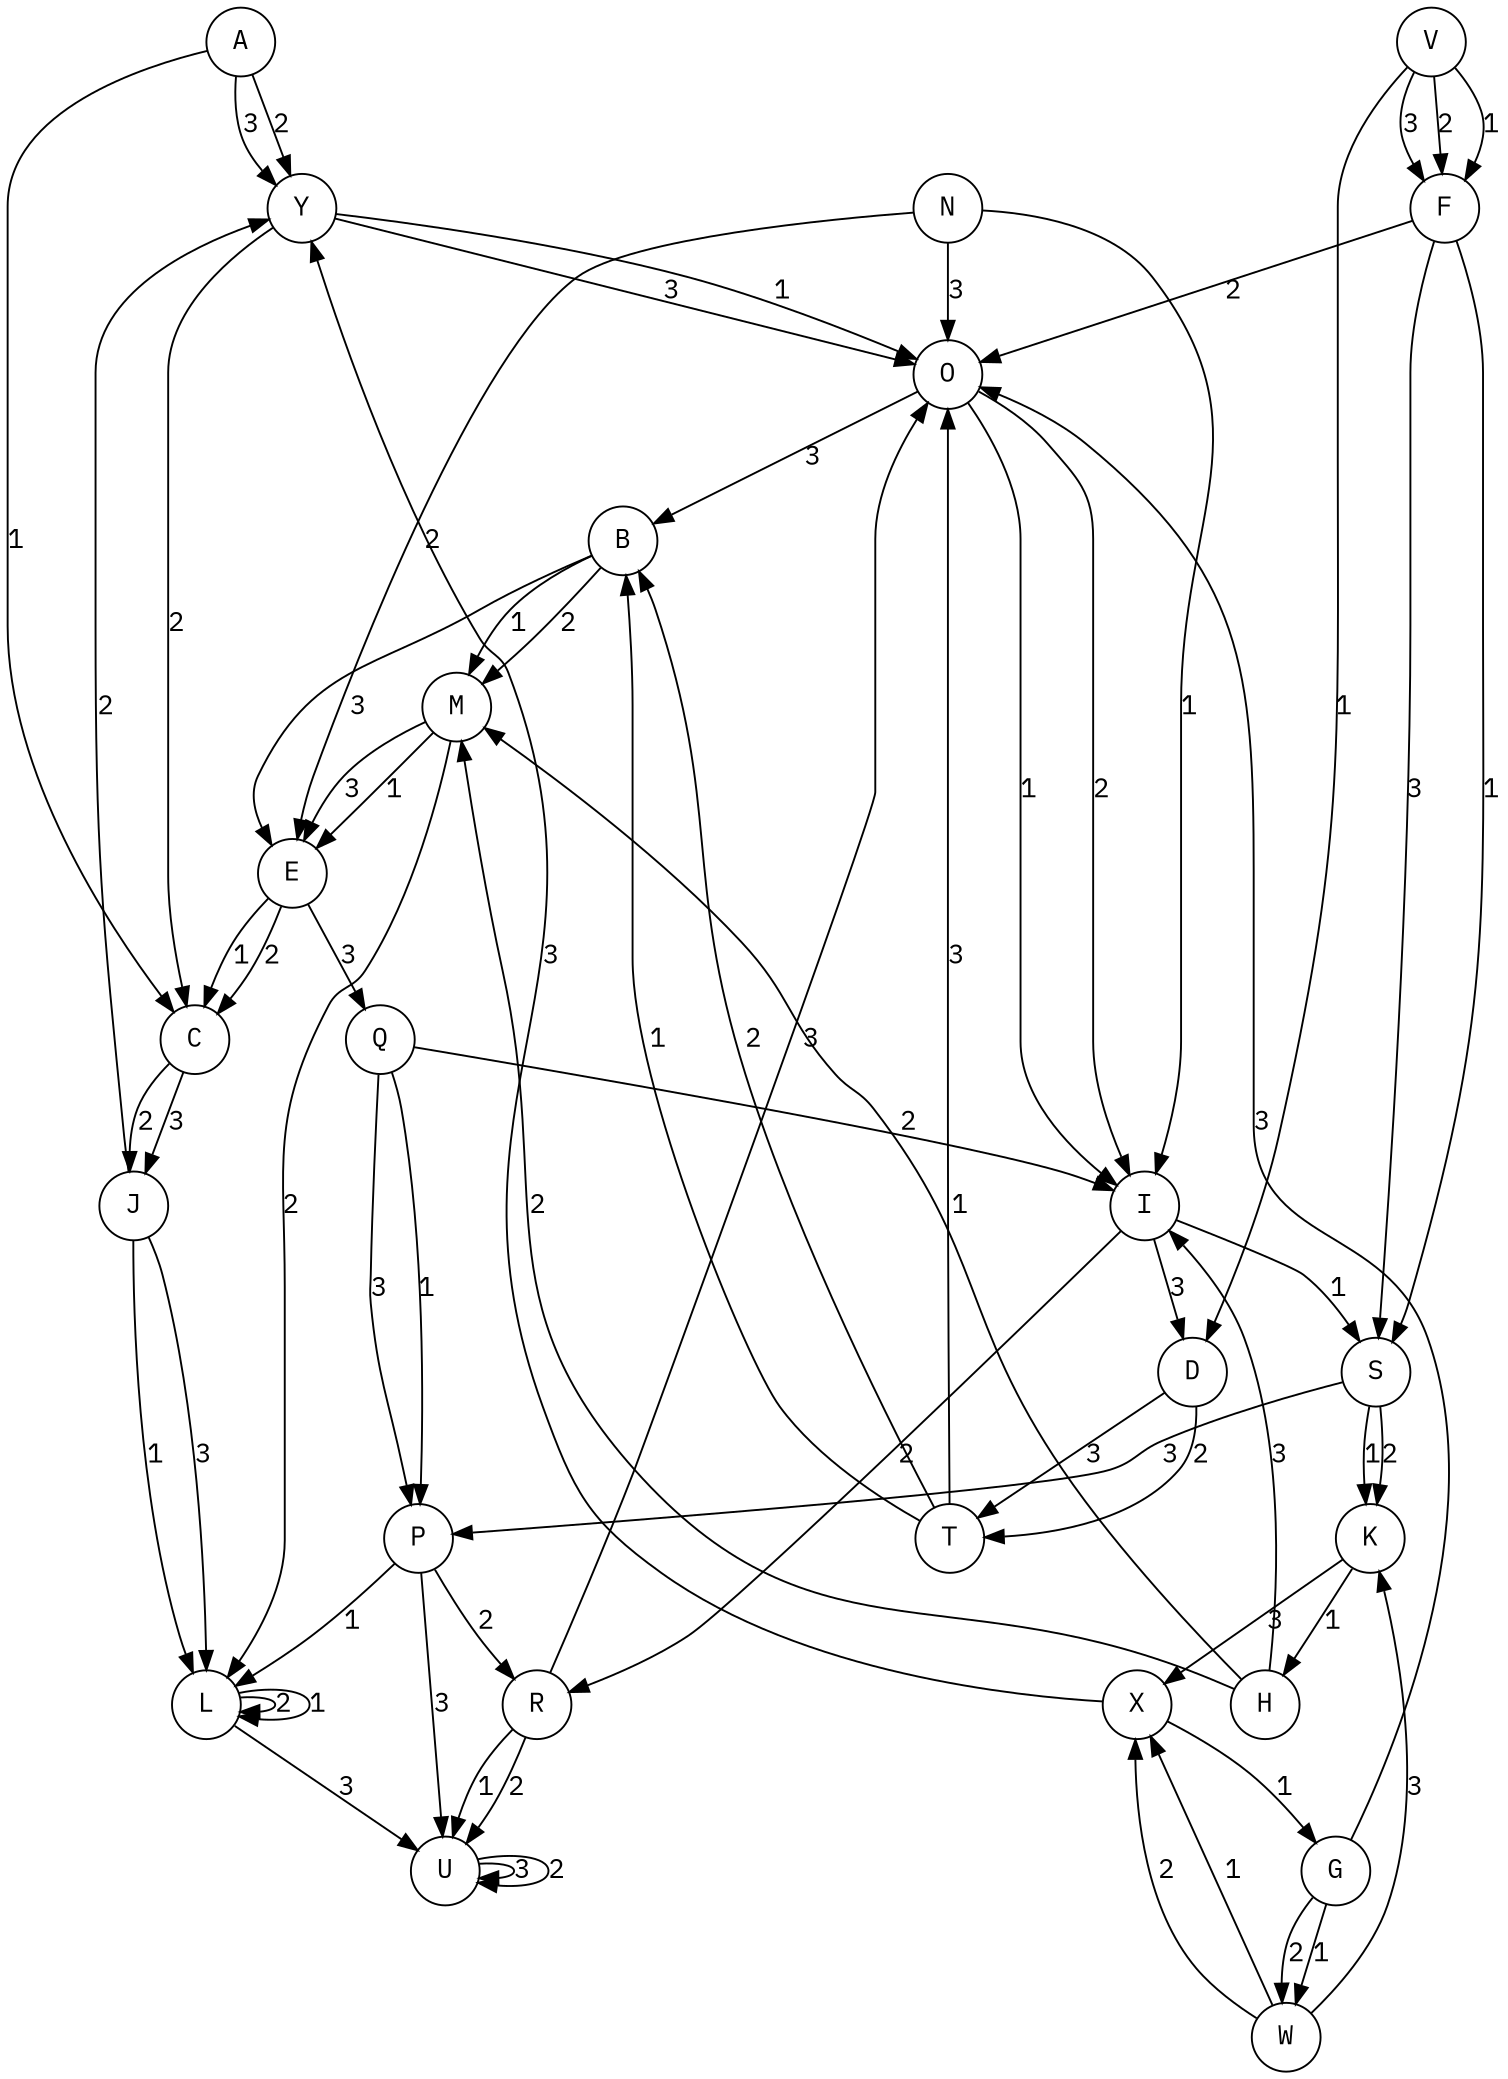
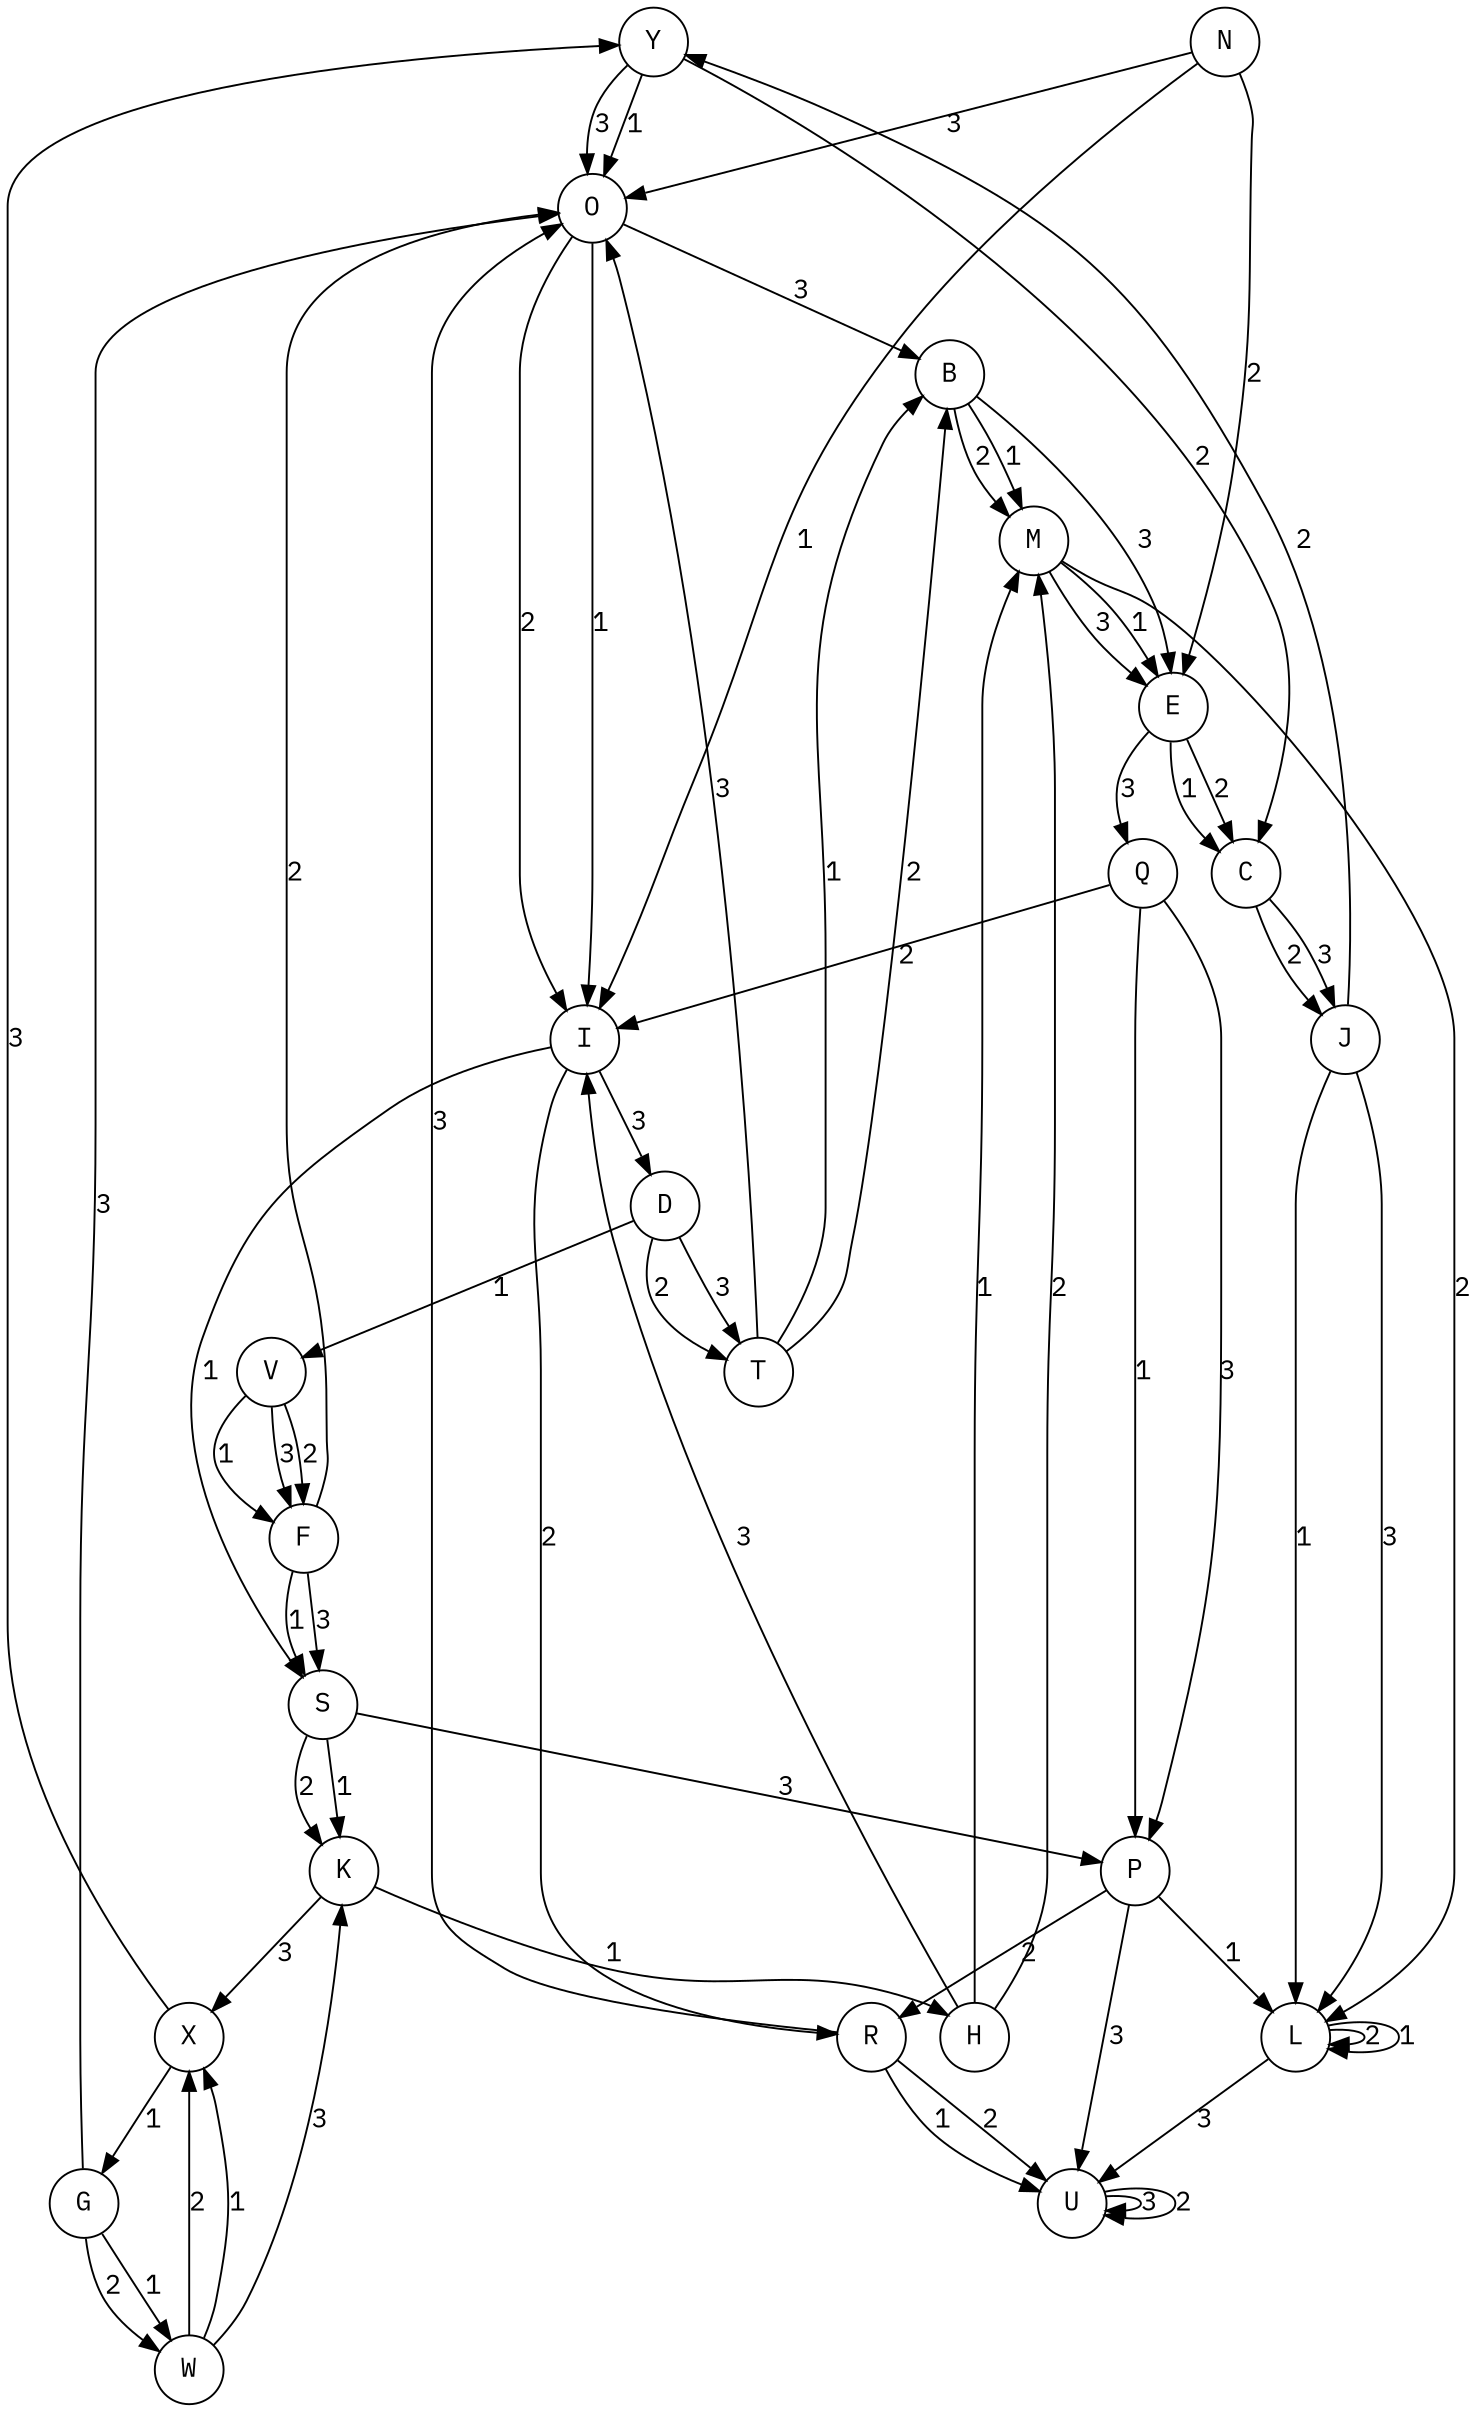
(241, 42) -> none
(1337, 693) -> (477, 1285)
